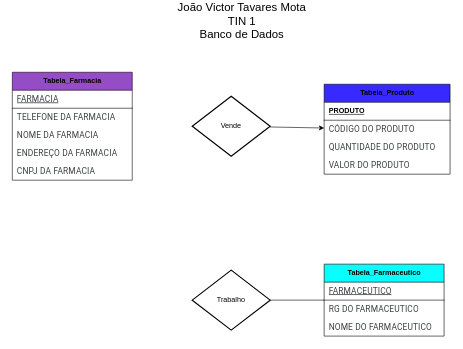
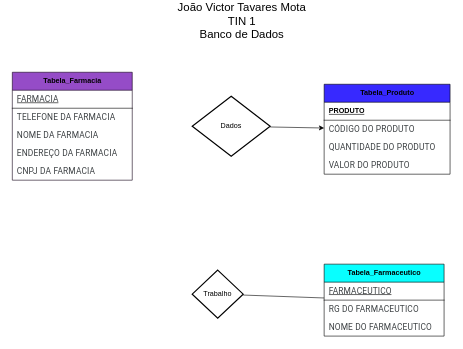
(231, 126) -> (231, 126)
(231, 300) -> (218, 294)
